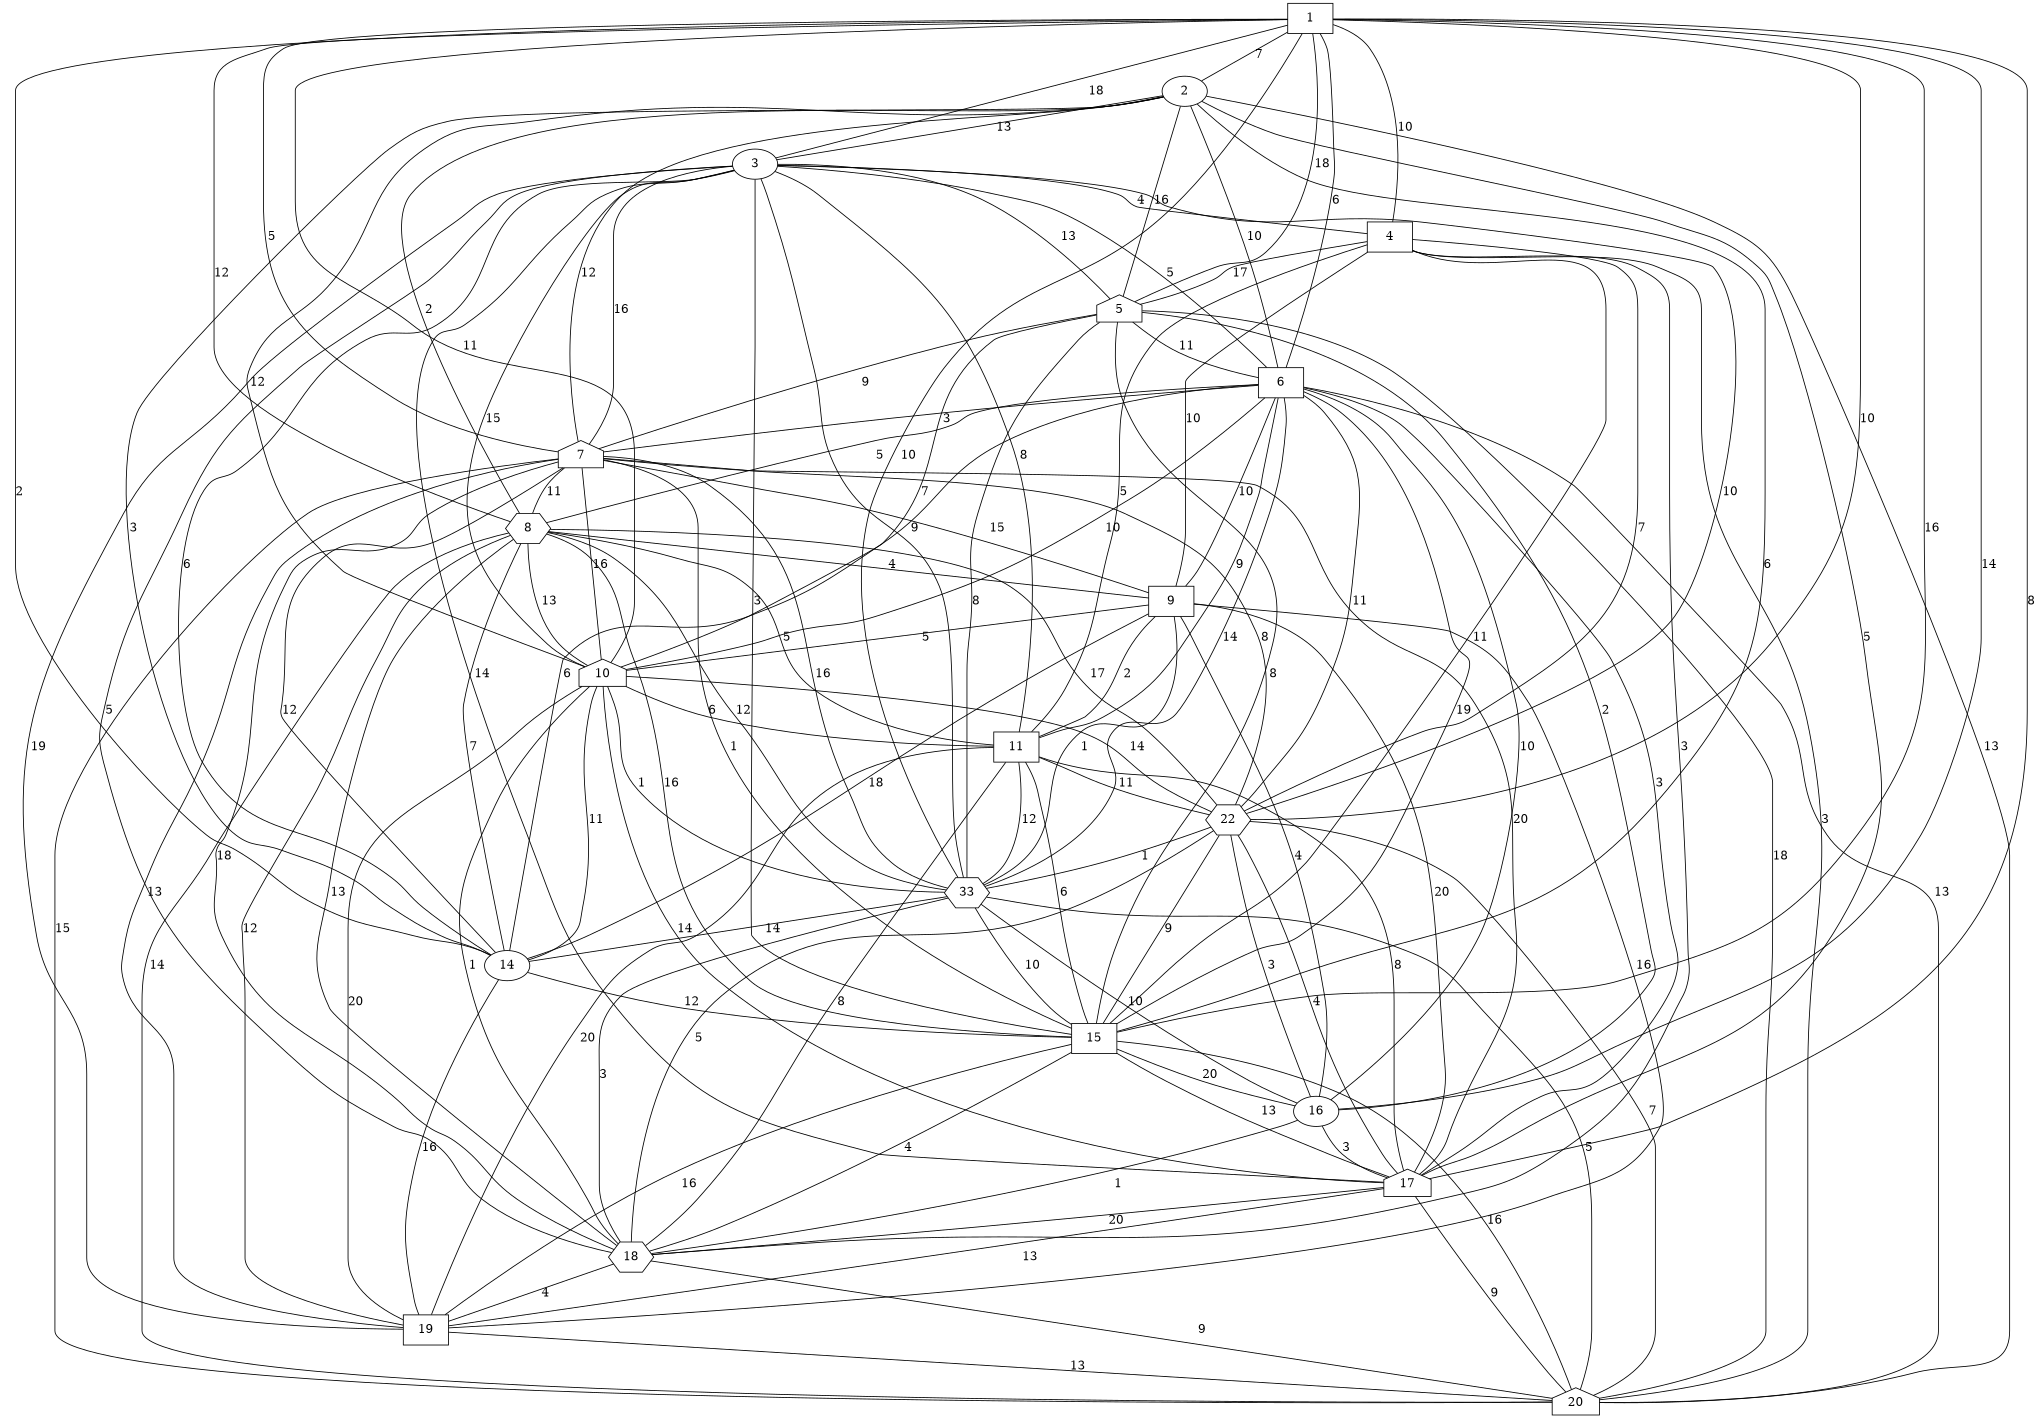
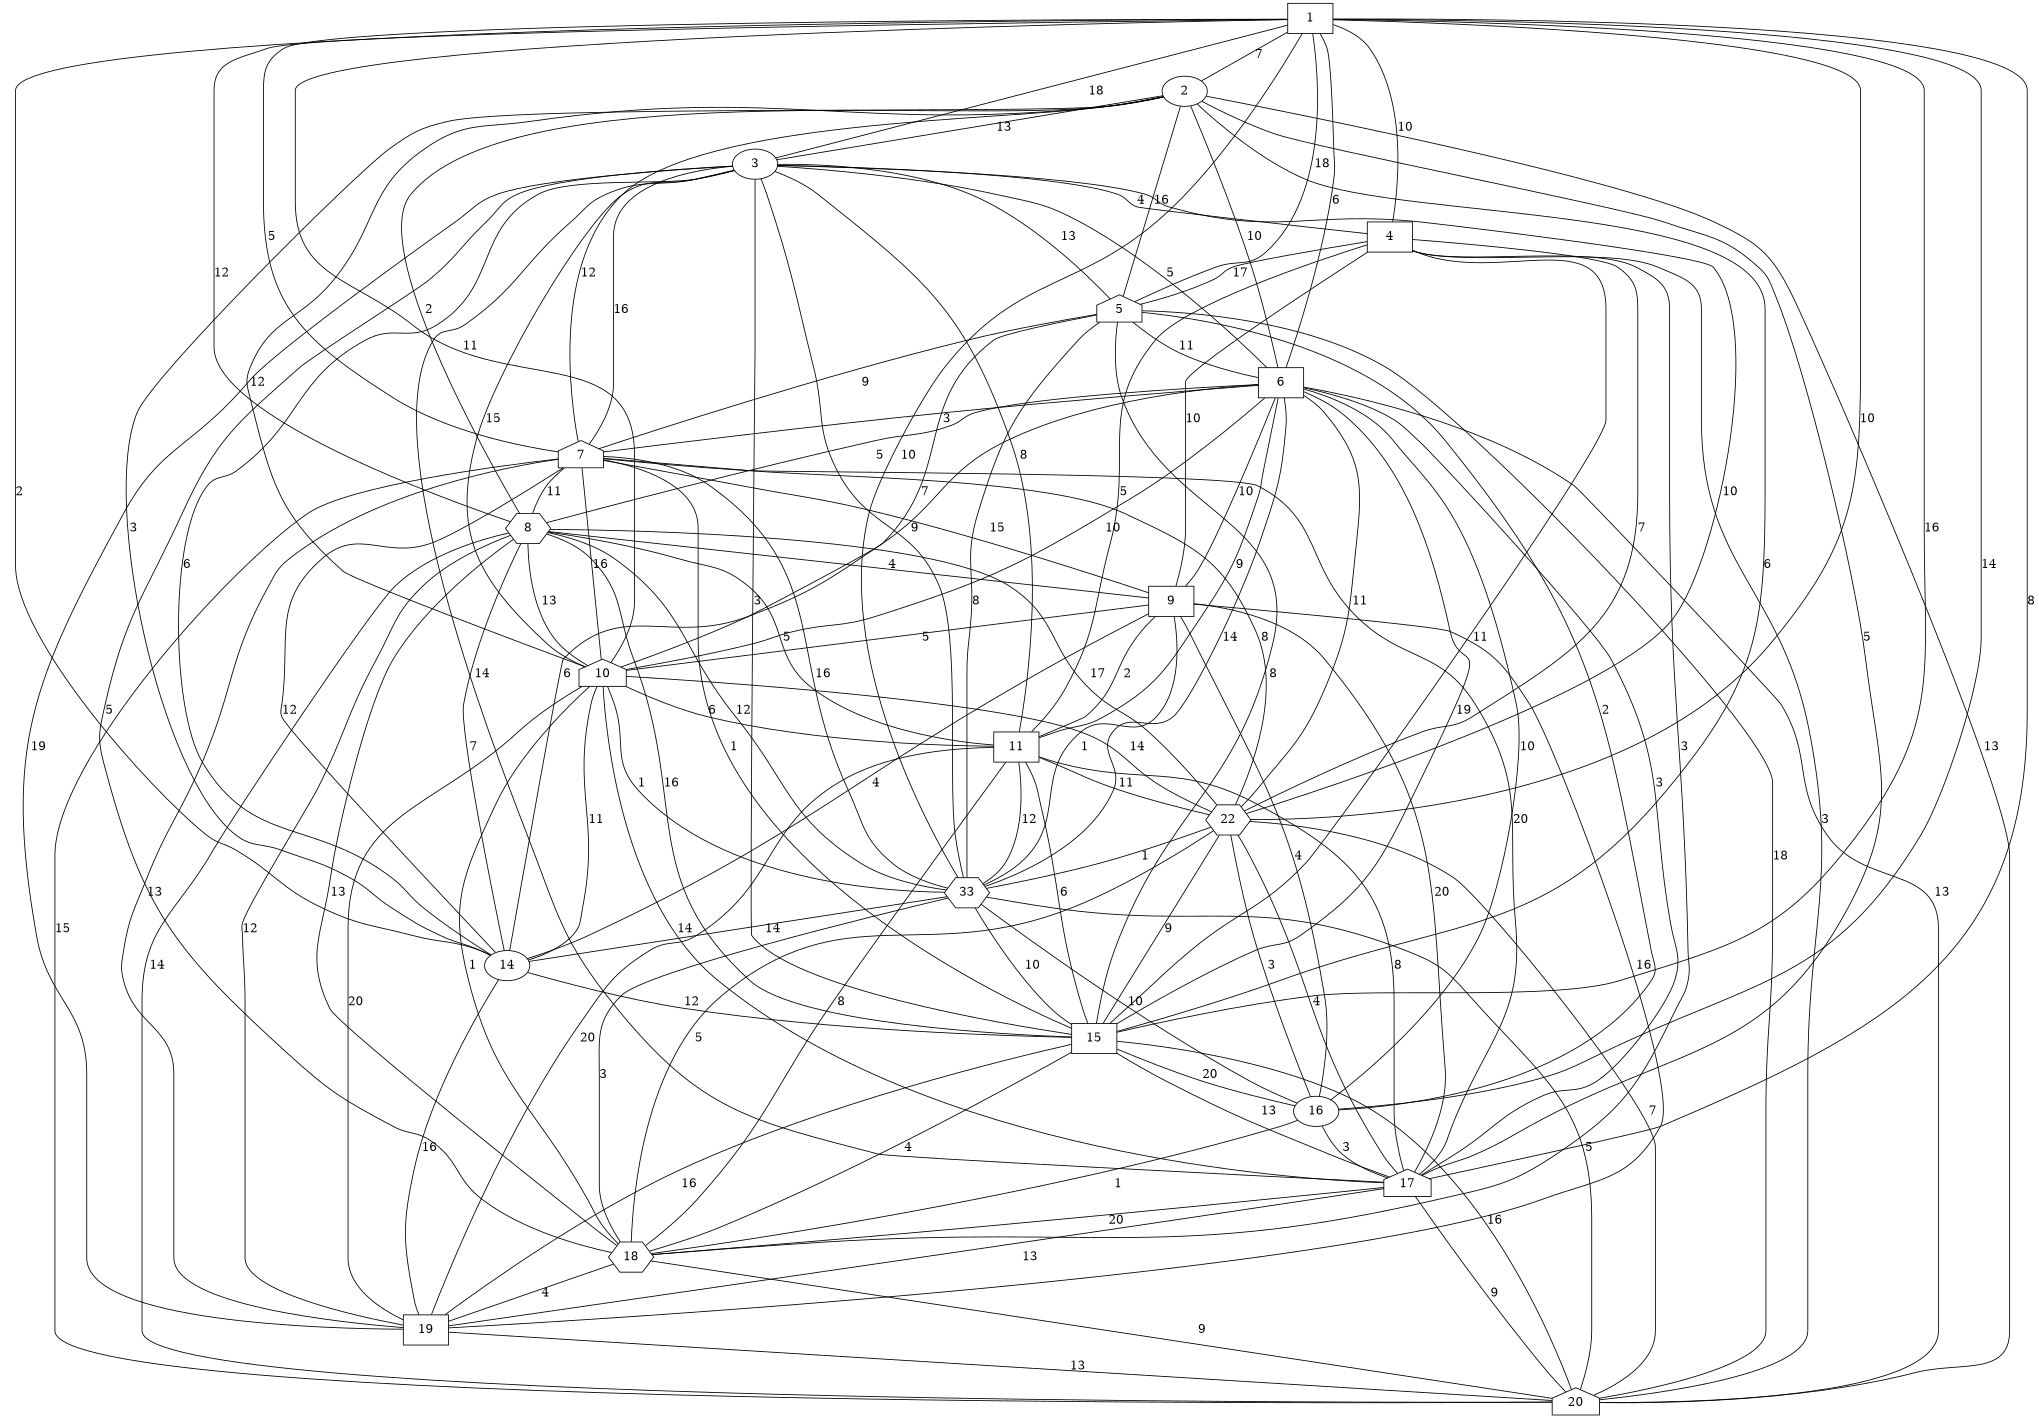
(876, 783) -> (876, 783)
(216, 884) -> none
